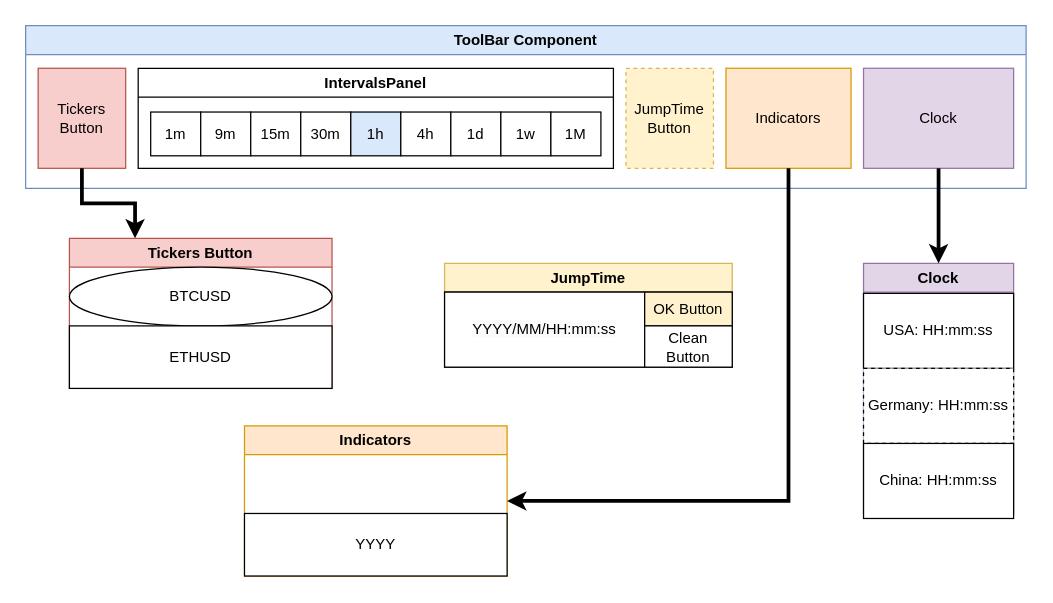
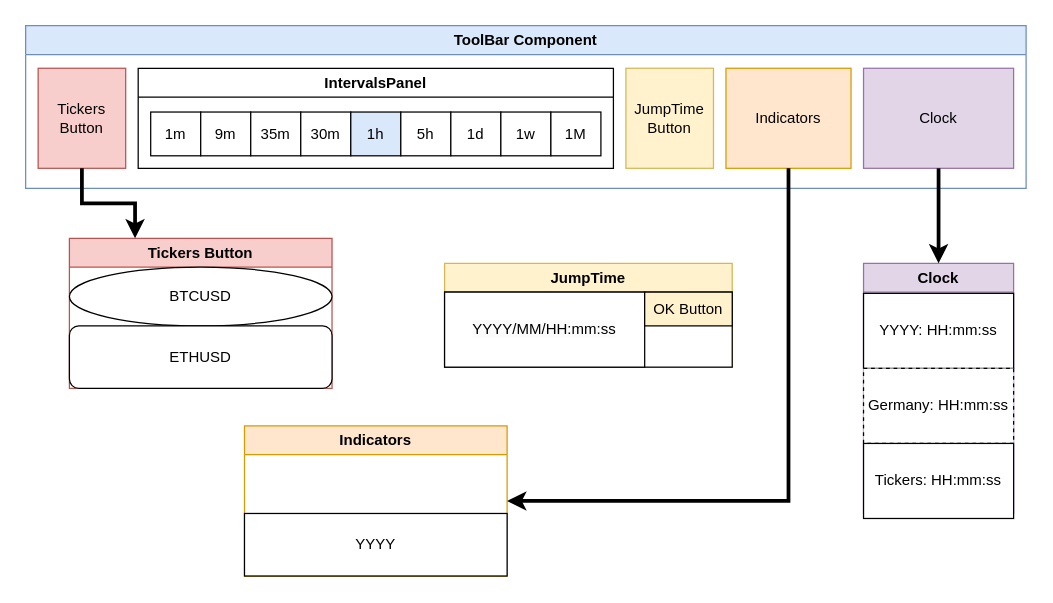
(669, 118) -> (669, 118)
(276, 134) -> (276, 134)
(426, 134) -> (426, 134)
(938, 331) -> (938, 331)
(688, 346) -> none
(201, 357) -> (201, 357)
(938, 481) -> (938, 481)
